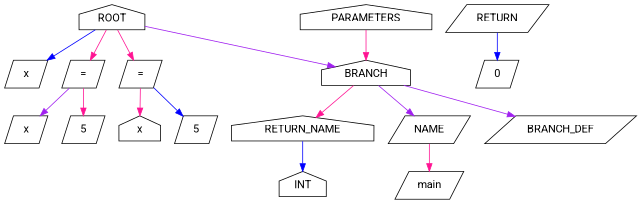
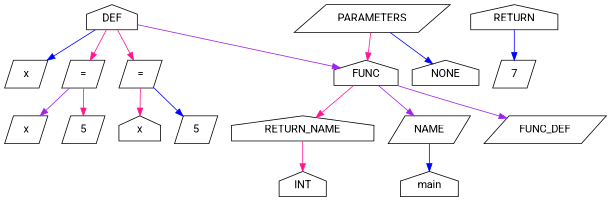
(112, 19) -> (112, 19)
(366, 19) -> (372, 19)
(497, 19) -> (514, 19)
(366, 74) -> (366, 74)
none -> (446, 74)
(497, 74) -> (514, 74)
(561, 130) -> (545, 130)
(303, 152) -> (303, 152)
(429, 154) -> (429, 154)
(429, 185) -> (429, 185)
